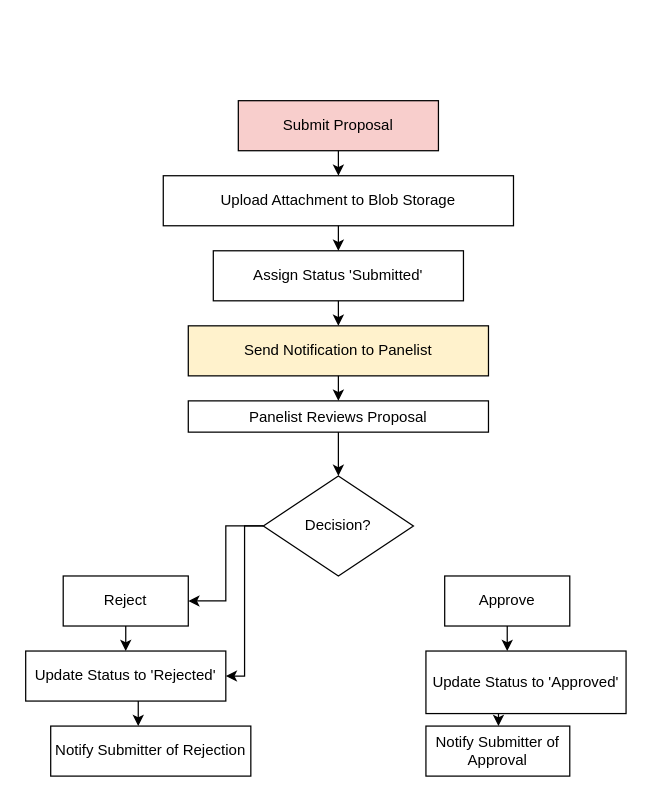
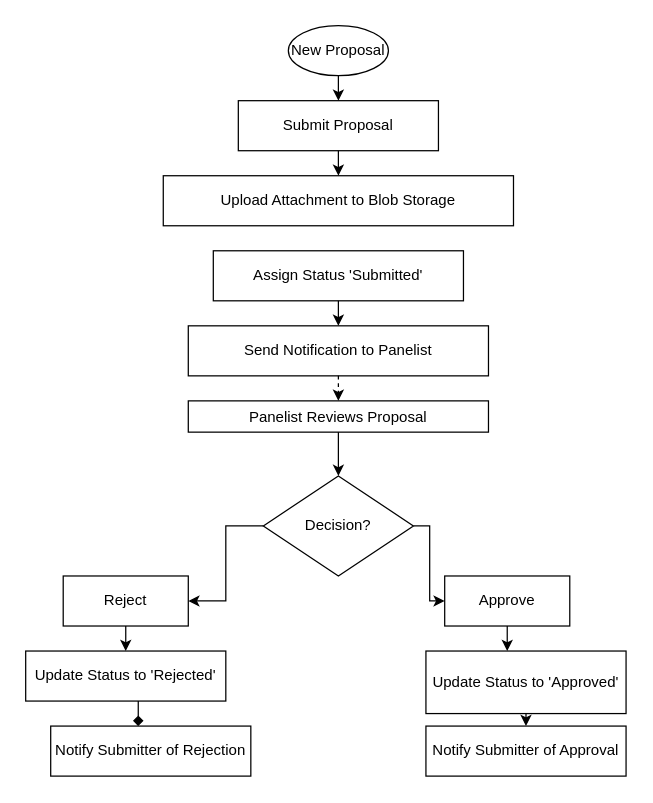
none -> (338, 51)
none -> (338, 84)
(338, 126) -> (338, 126)
(338, 234) -> none
(338, 351) -> (338, 351)
(338, 384) -> (338, 384)
(244, 606) -> (429, 559)
(138, 715) -> (138, 715)
(498, 751) -> (526, 751)
